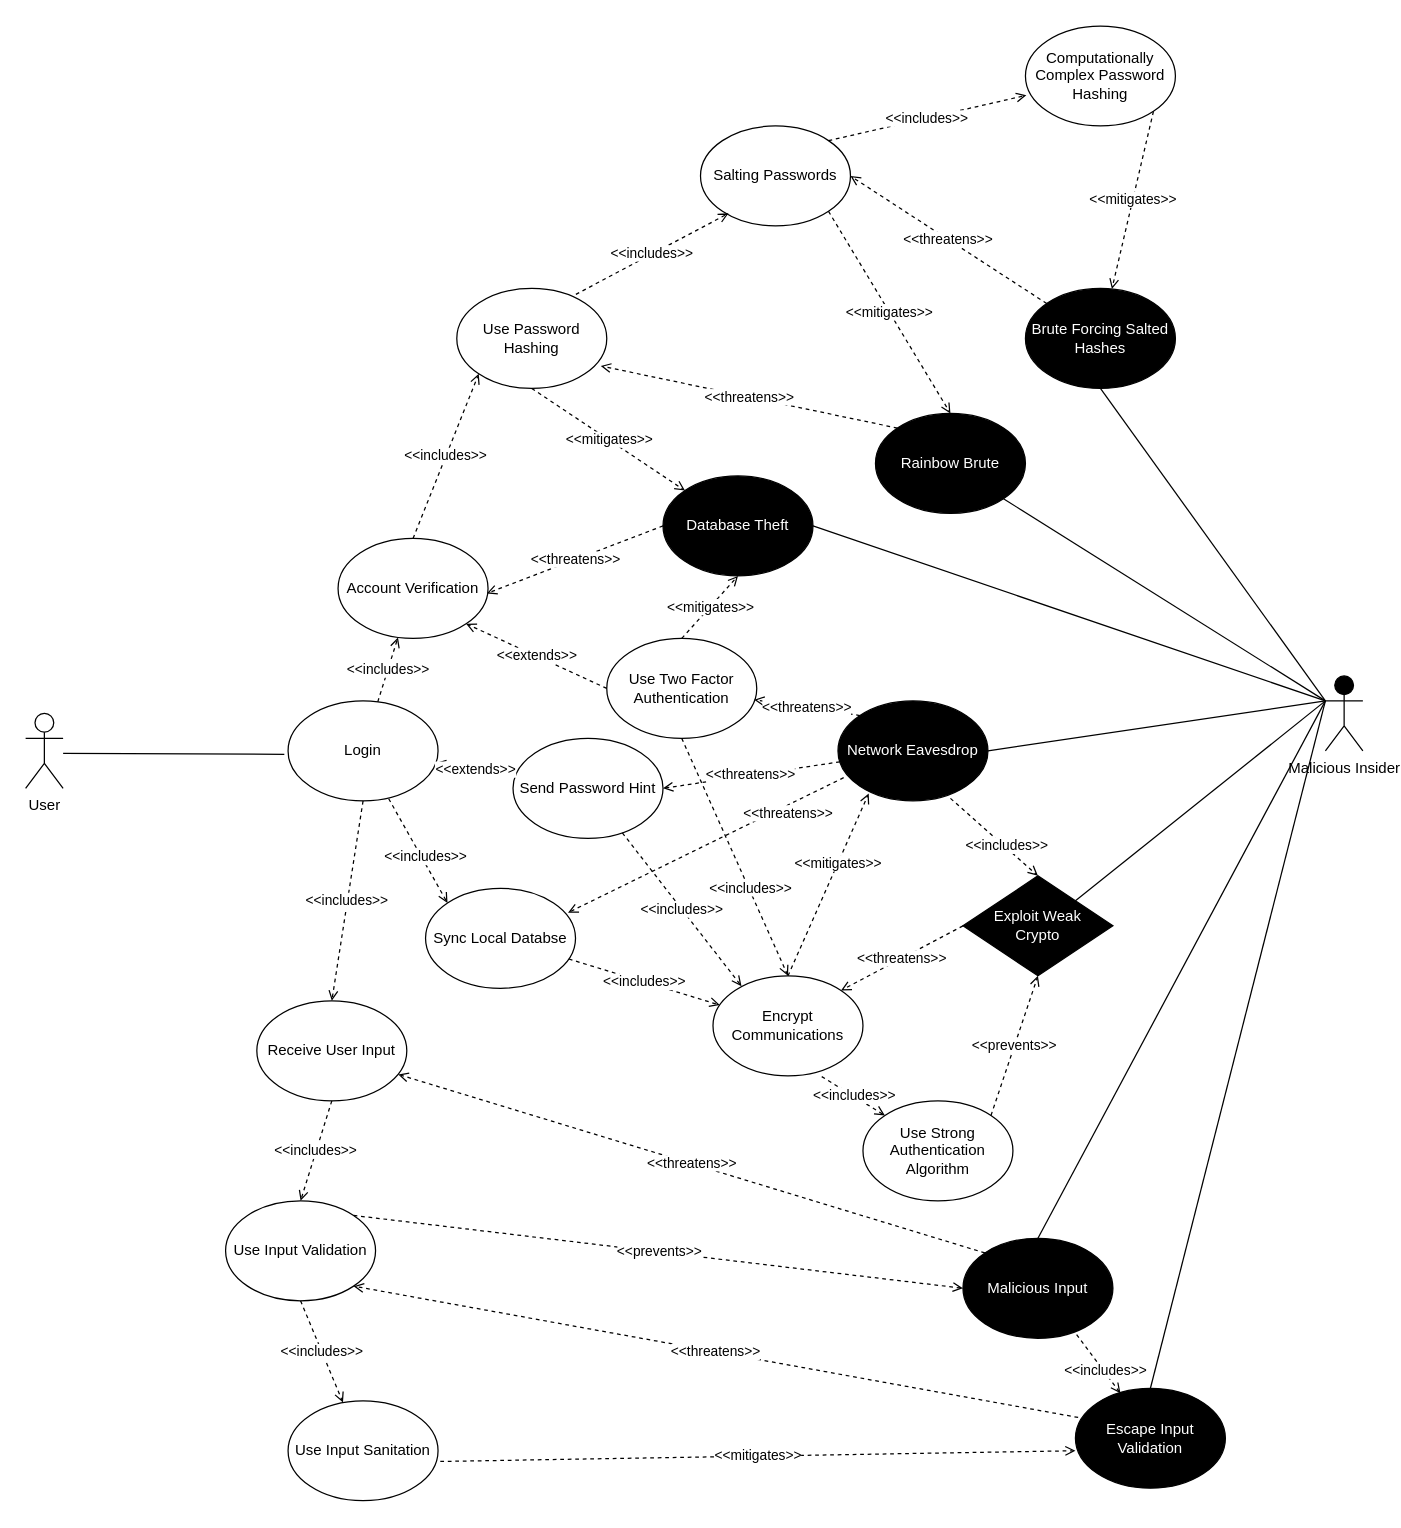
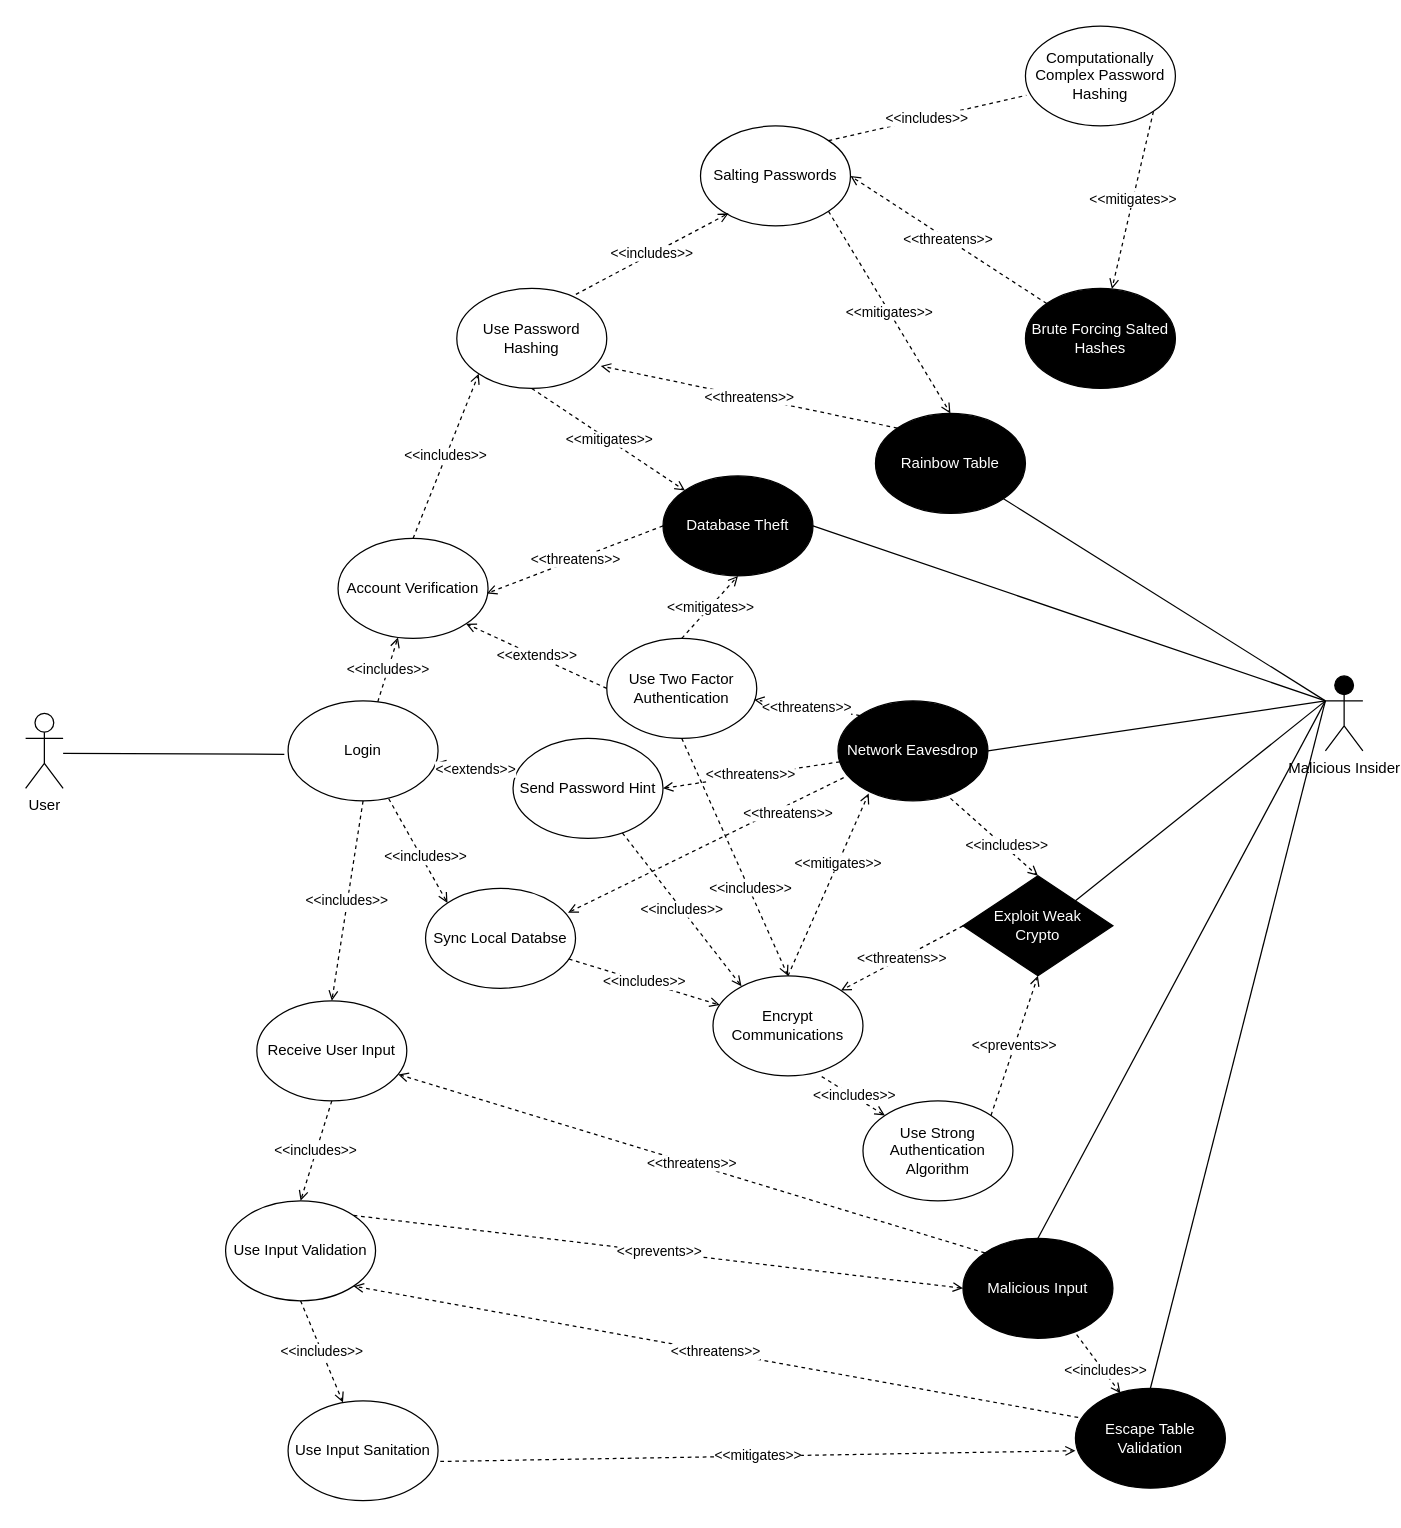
(1020, 96) -> (1022, 96)
(951, 463) -> (951, 463)
(1211, 542) -> none
(1151, 1438) -> (1151, 1438)
